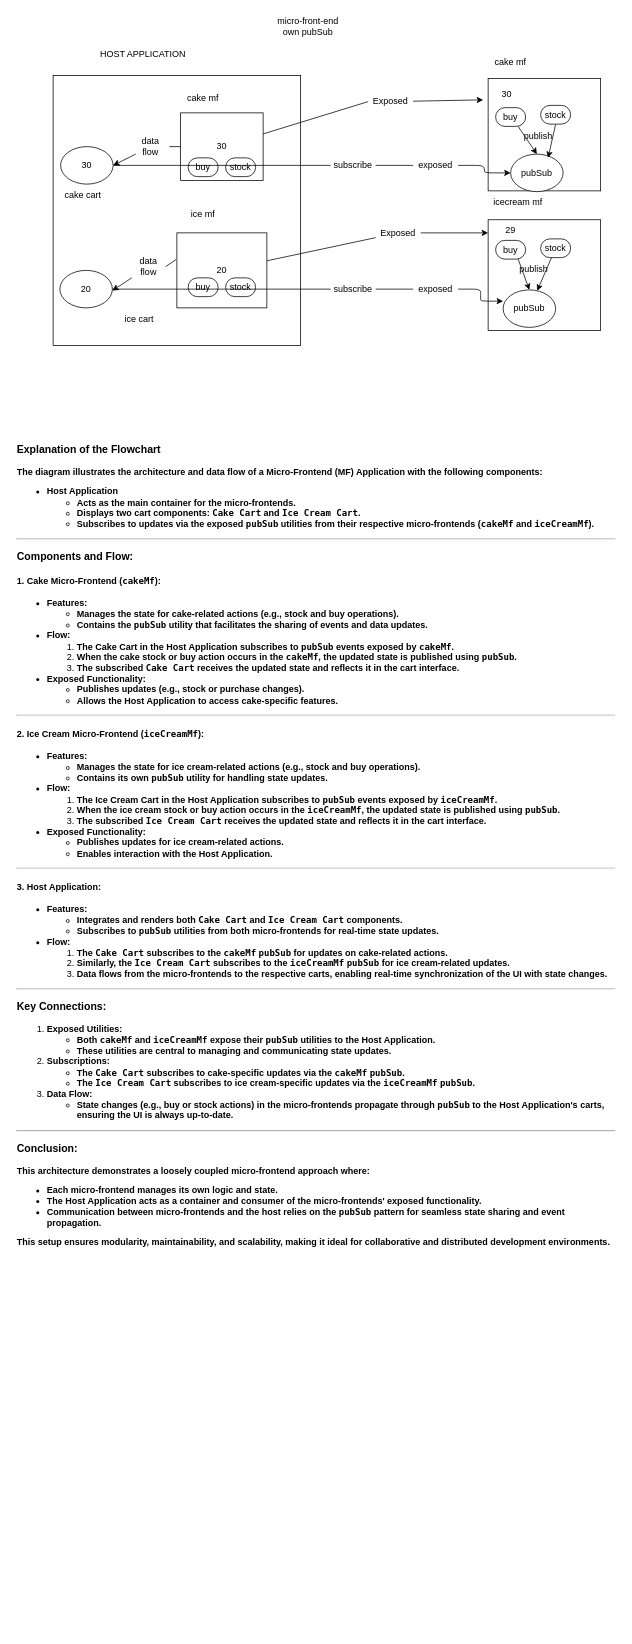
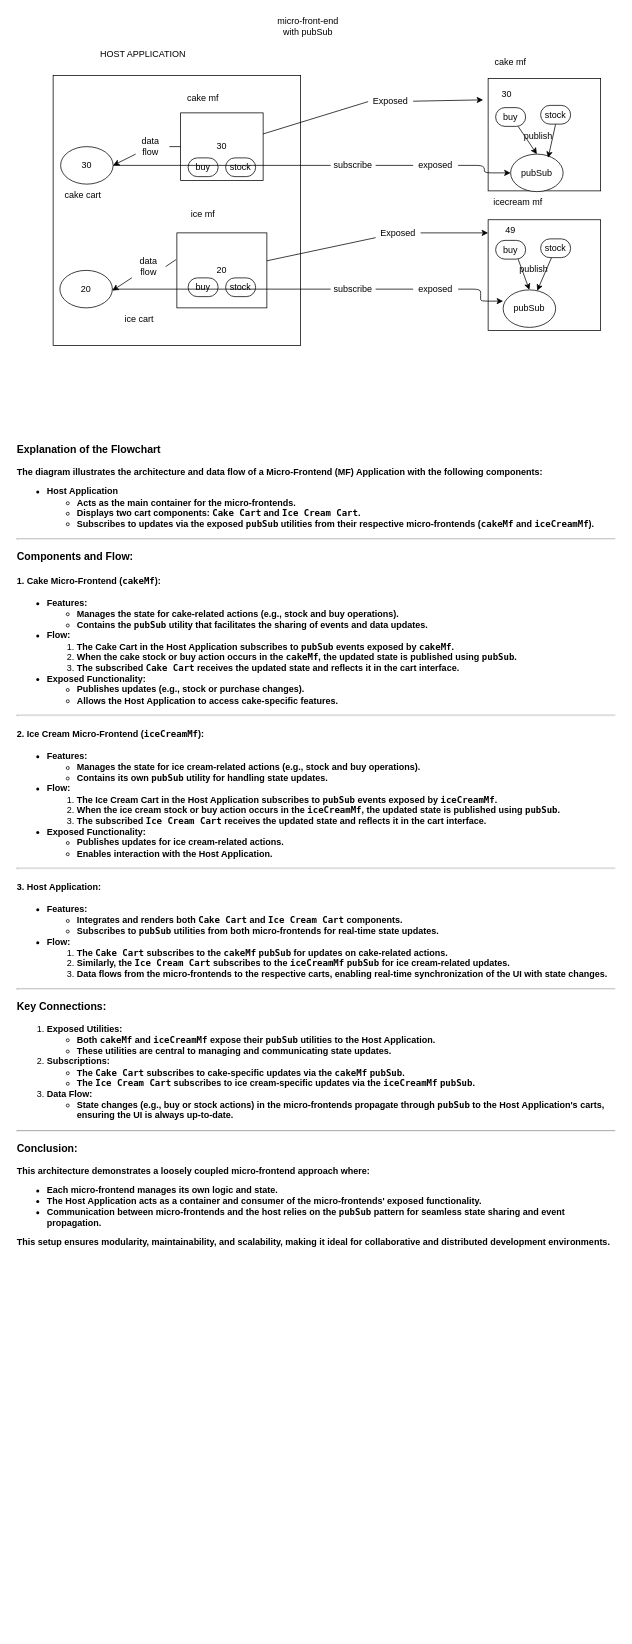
(308, 27) -> (308, 27)
(510, 231) -> (510, 231)
